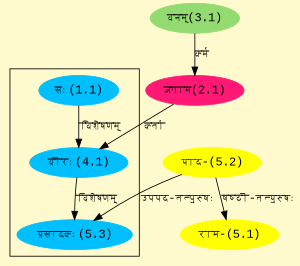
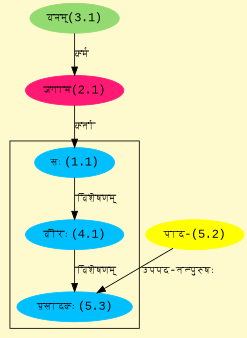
(145, 121) -> (75, 122)
(230, 235) -> none
